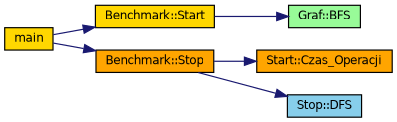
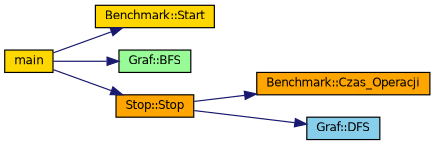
(245, 16) -> (80, 61)
(155, 61) -> (155, 106)
(324, 61) -> (343, 84)
(324, 106) -> (343, 128)
